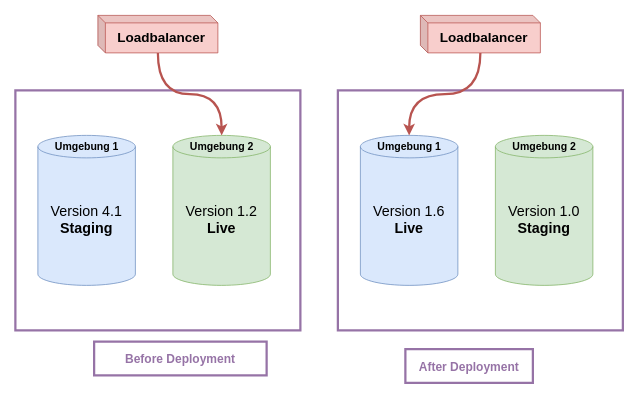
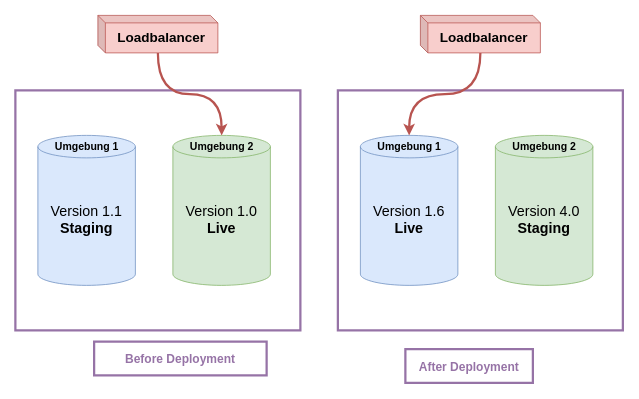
(87, 220) -> (87, 220)
(222, 220) -> (222, 220)
(544, 220) -> (544, 220)
